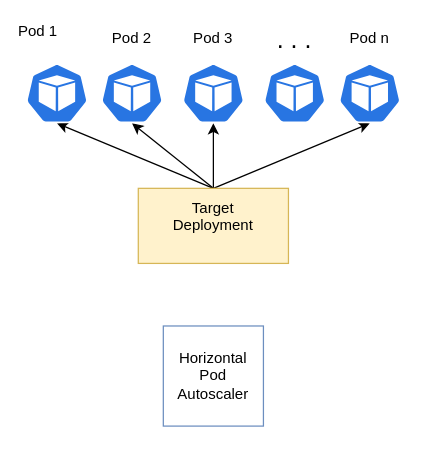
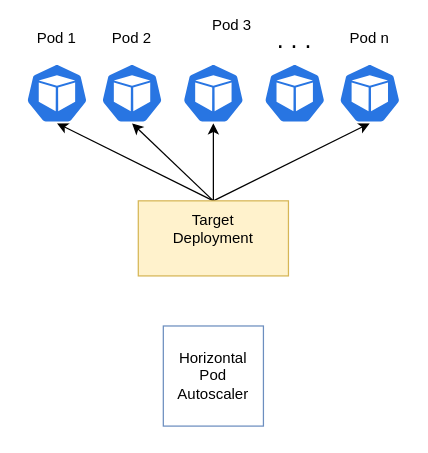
(38, 32) -> (57, 38)
(213, 38) -> (232, 26)
(213, 226) -> (213, 238)
